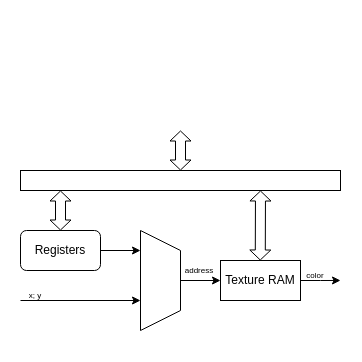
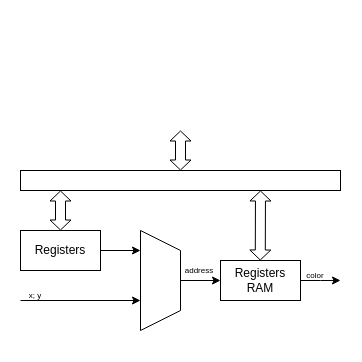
(61, 251) -> (61, 251)
(261, 281) -> (261, 281)
